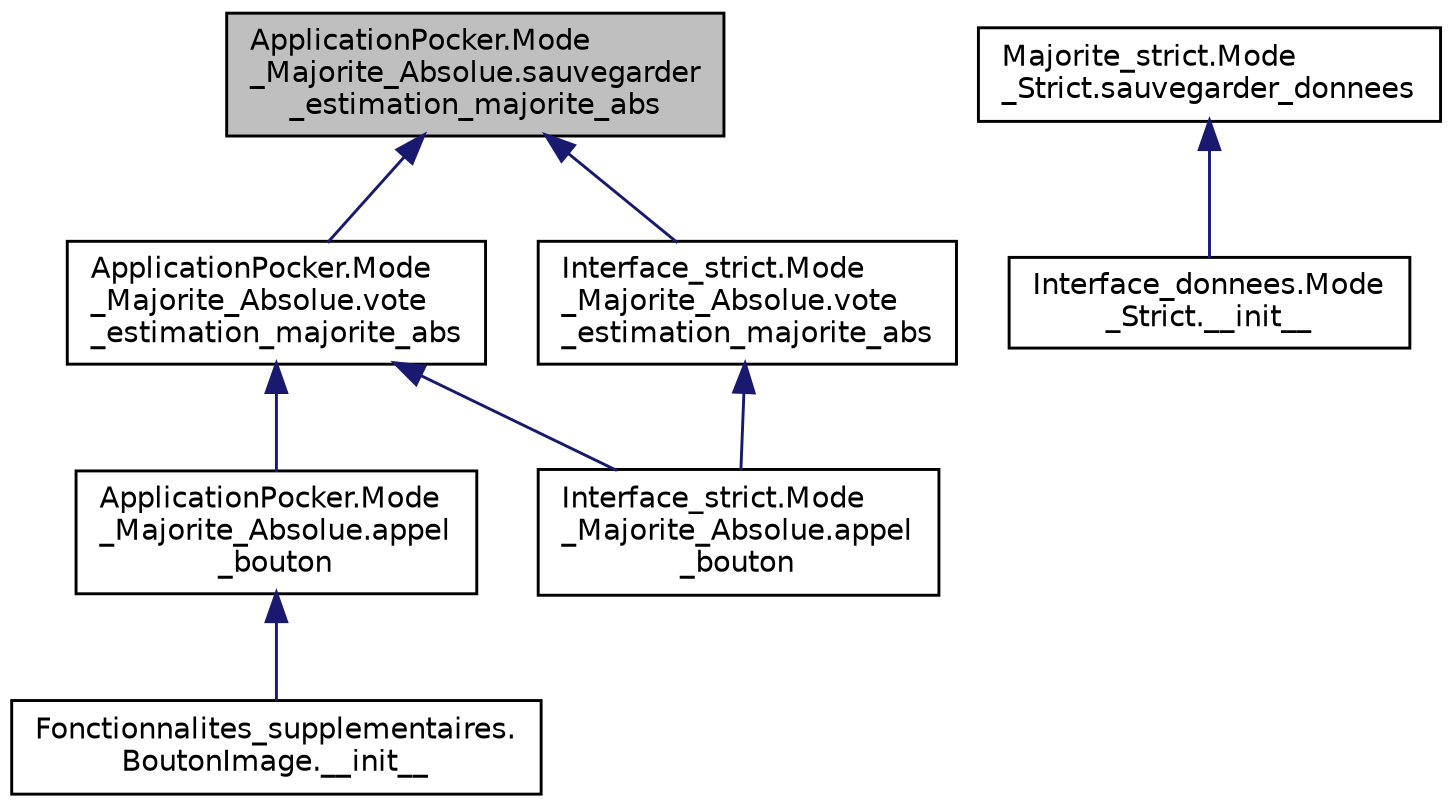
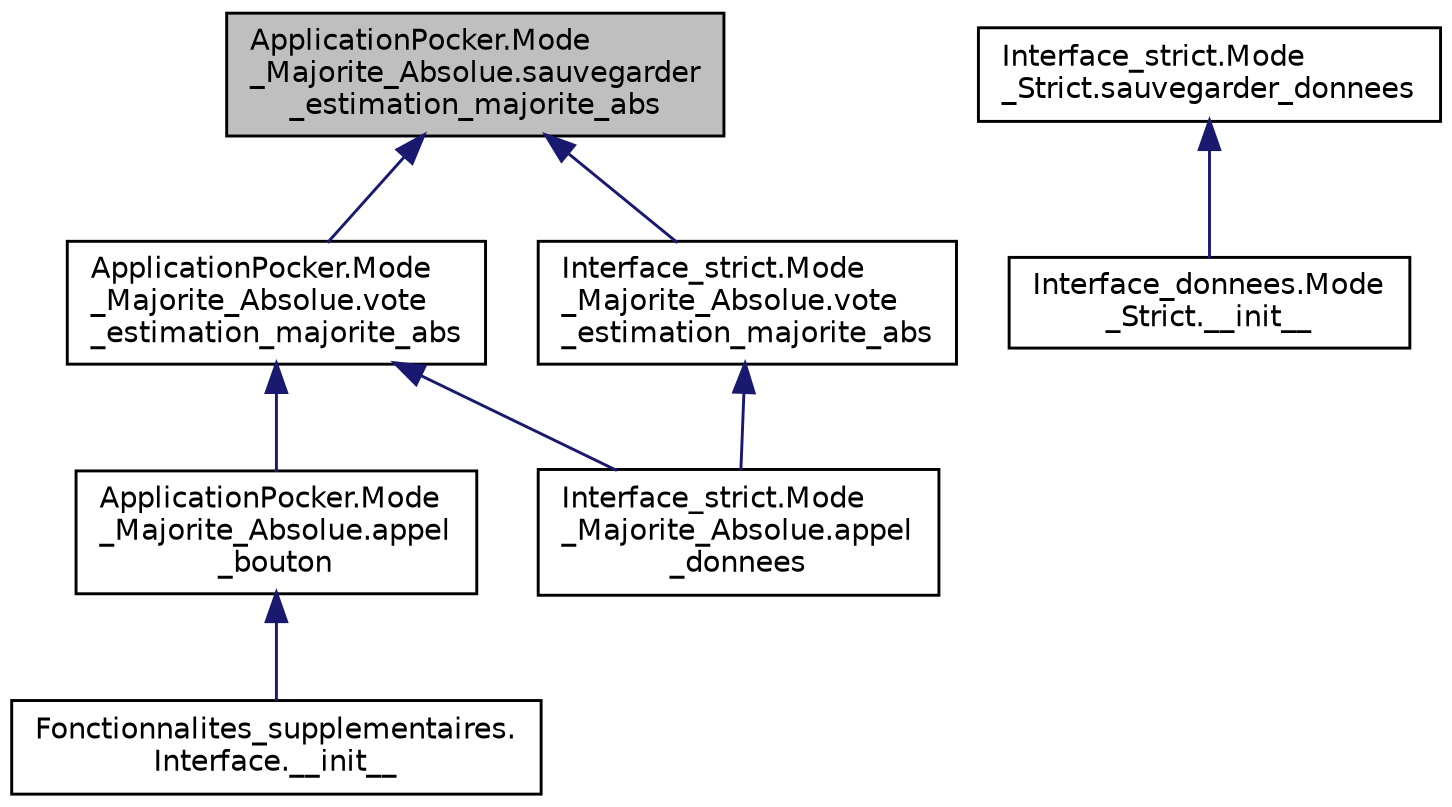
(1209, 75) -> (1209, 75)
(739, 532) -> (739, 532)
(276, 747) -> (276, 747)
